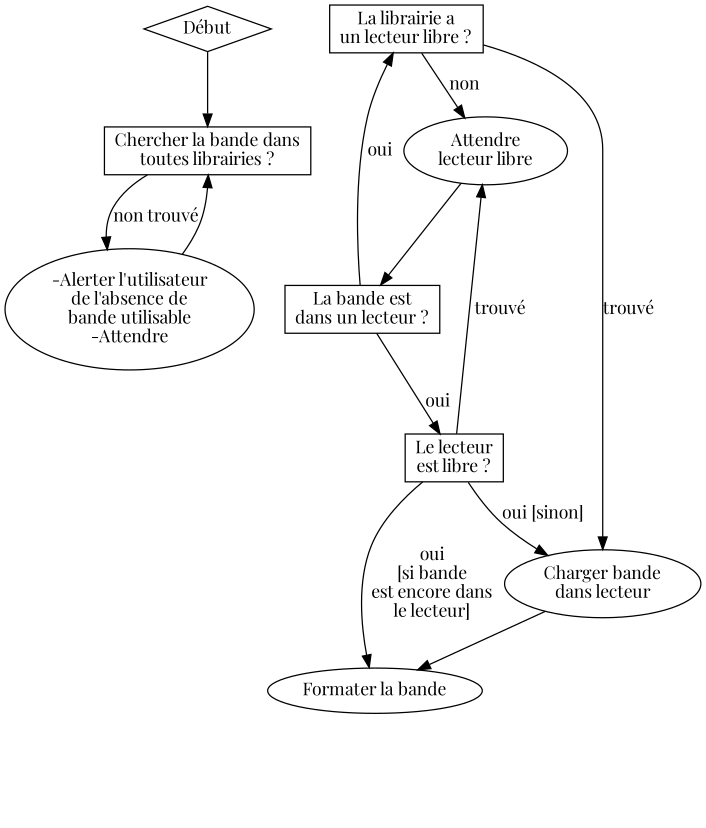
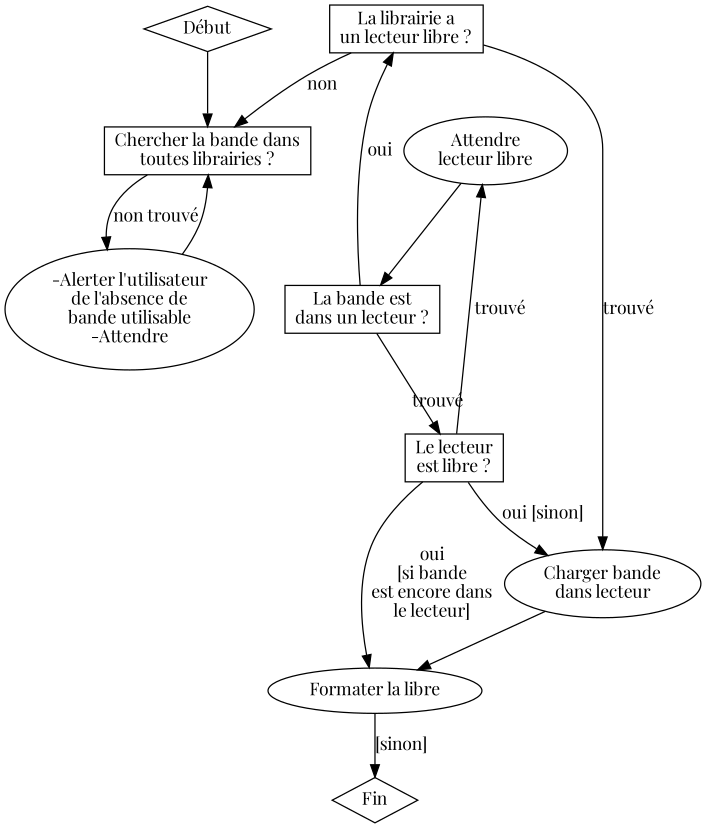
(440, 80) -> (296, 82)
(438, 402) -> (438, 402)
(375, 691) -> (375, 691)
none -> (375, 800)
